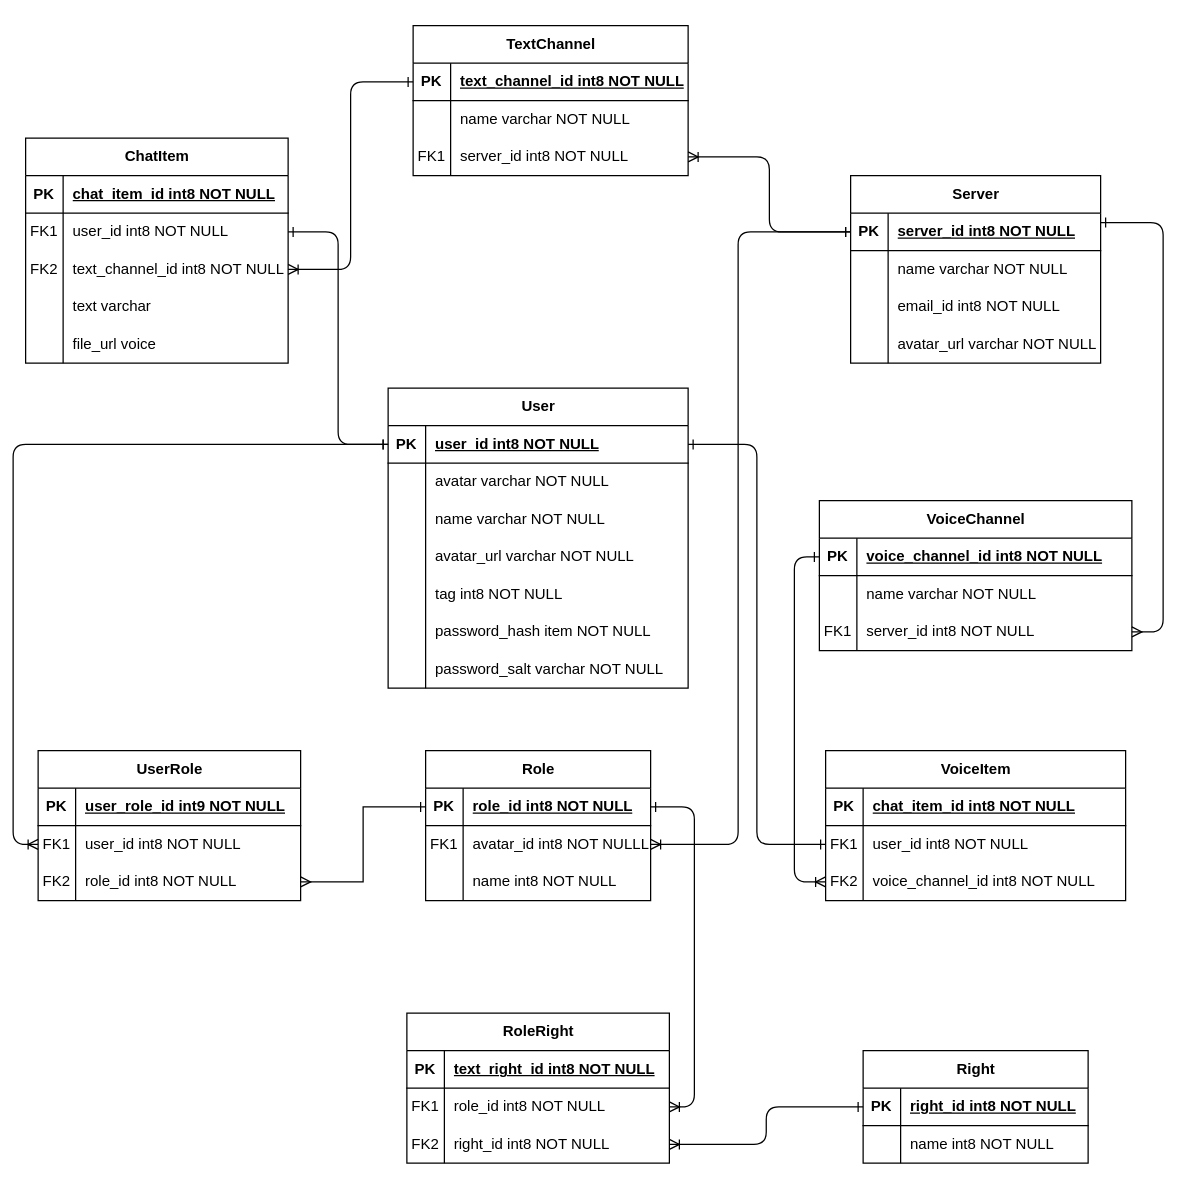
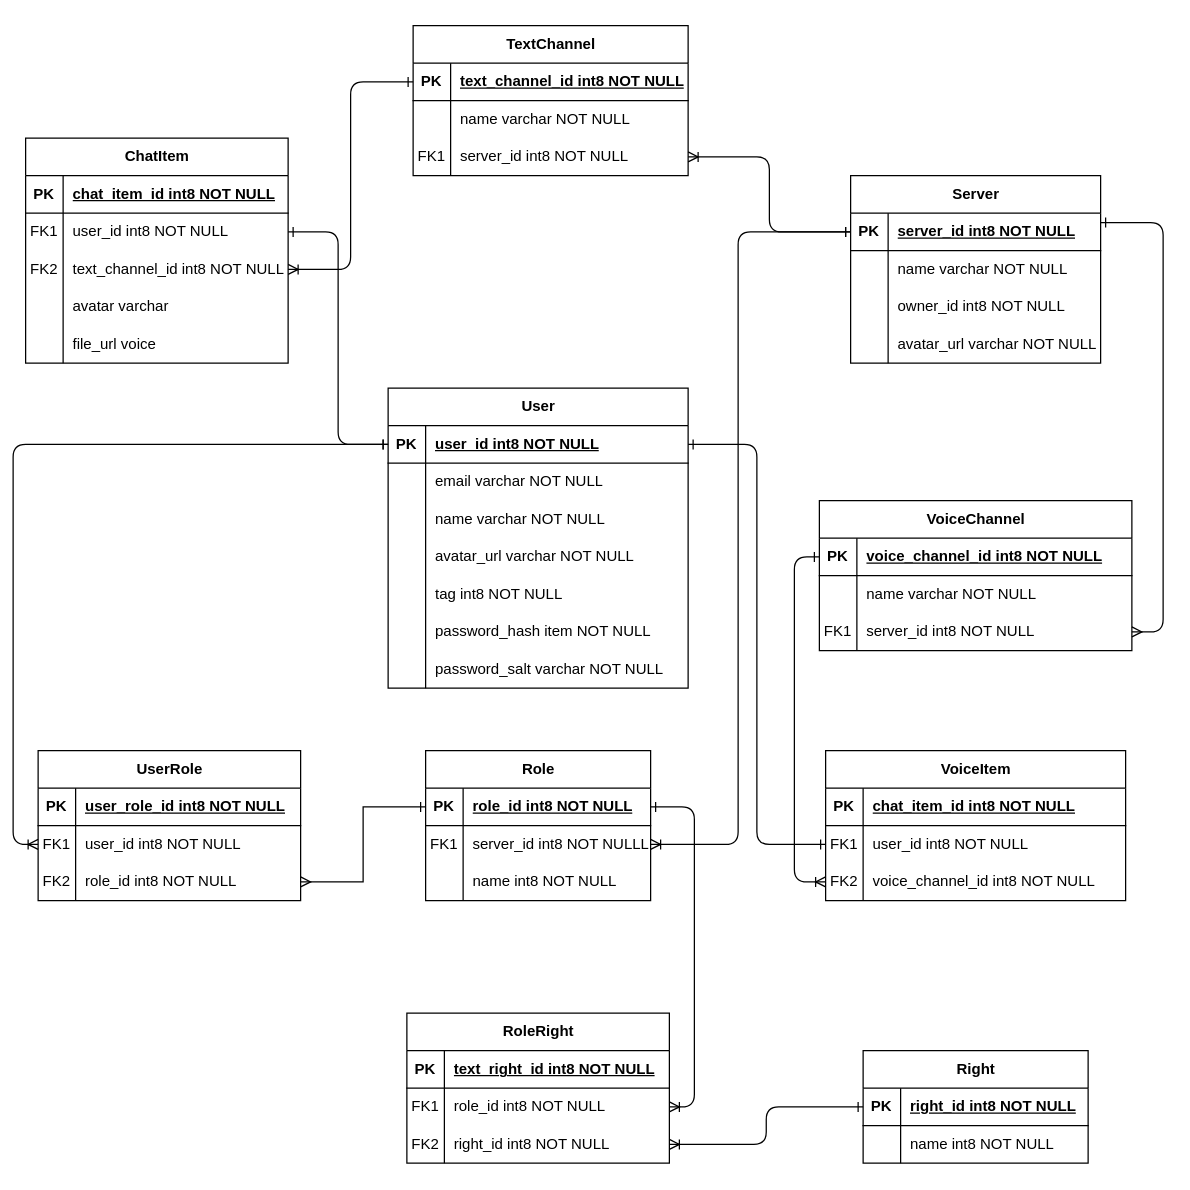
(122, 307) -> (130, 307)
(977, 307) -> (981, 307)
(526, 482) -> (518, 482)
(183, 807) -> (183, 807)
(562, 844) -> (562, 844)
